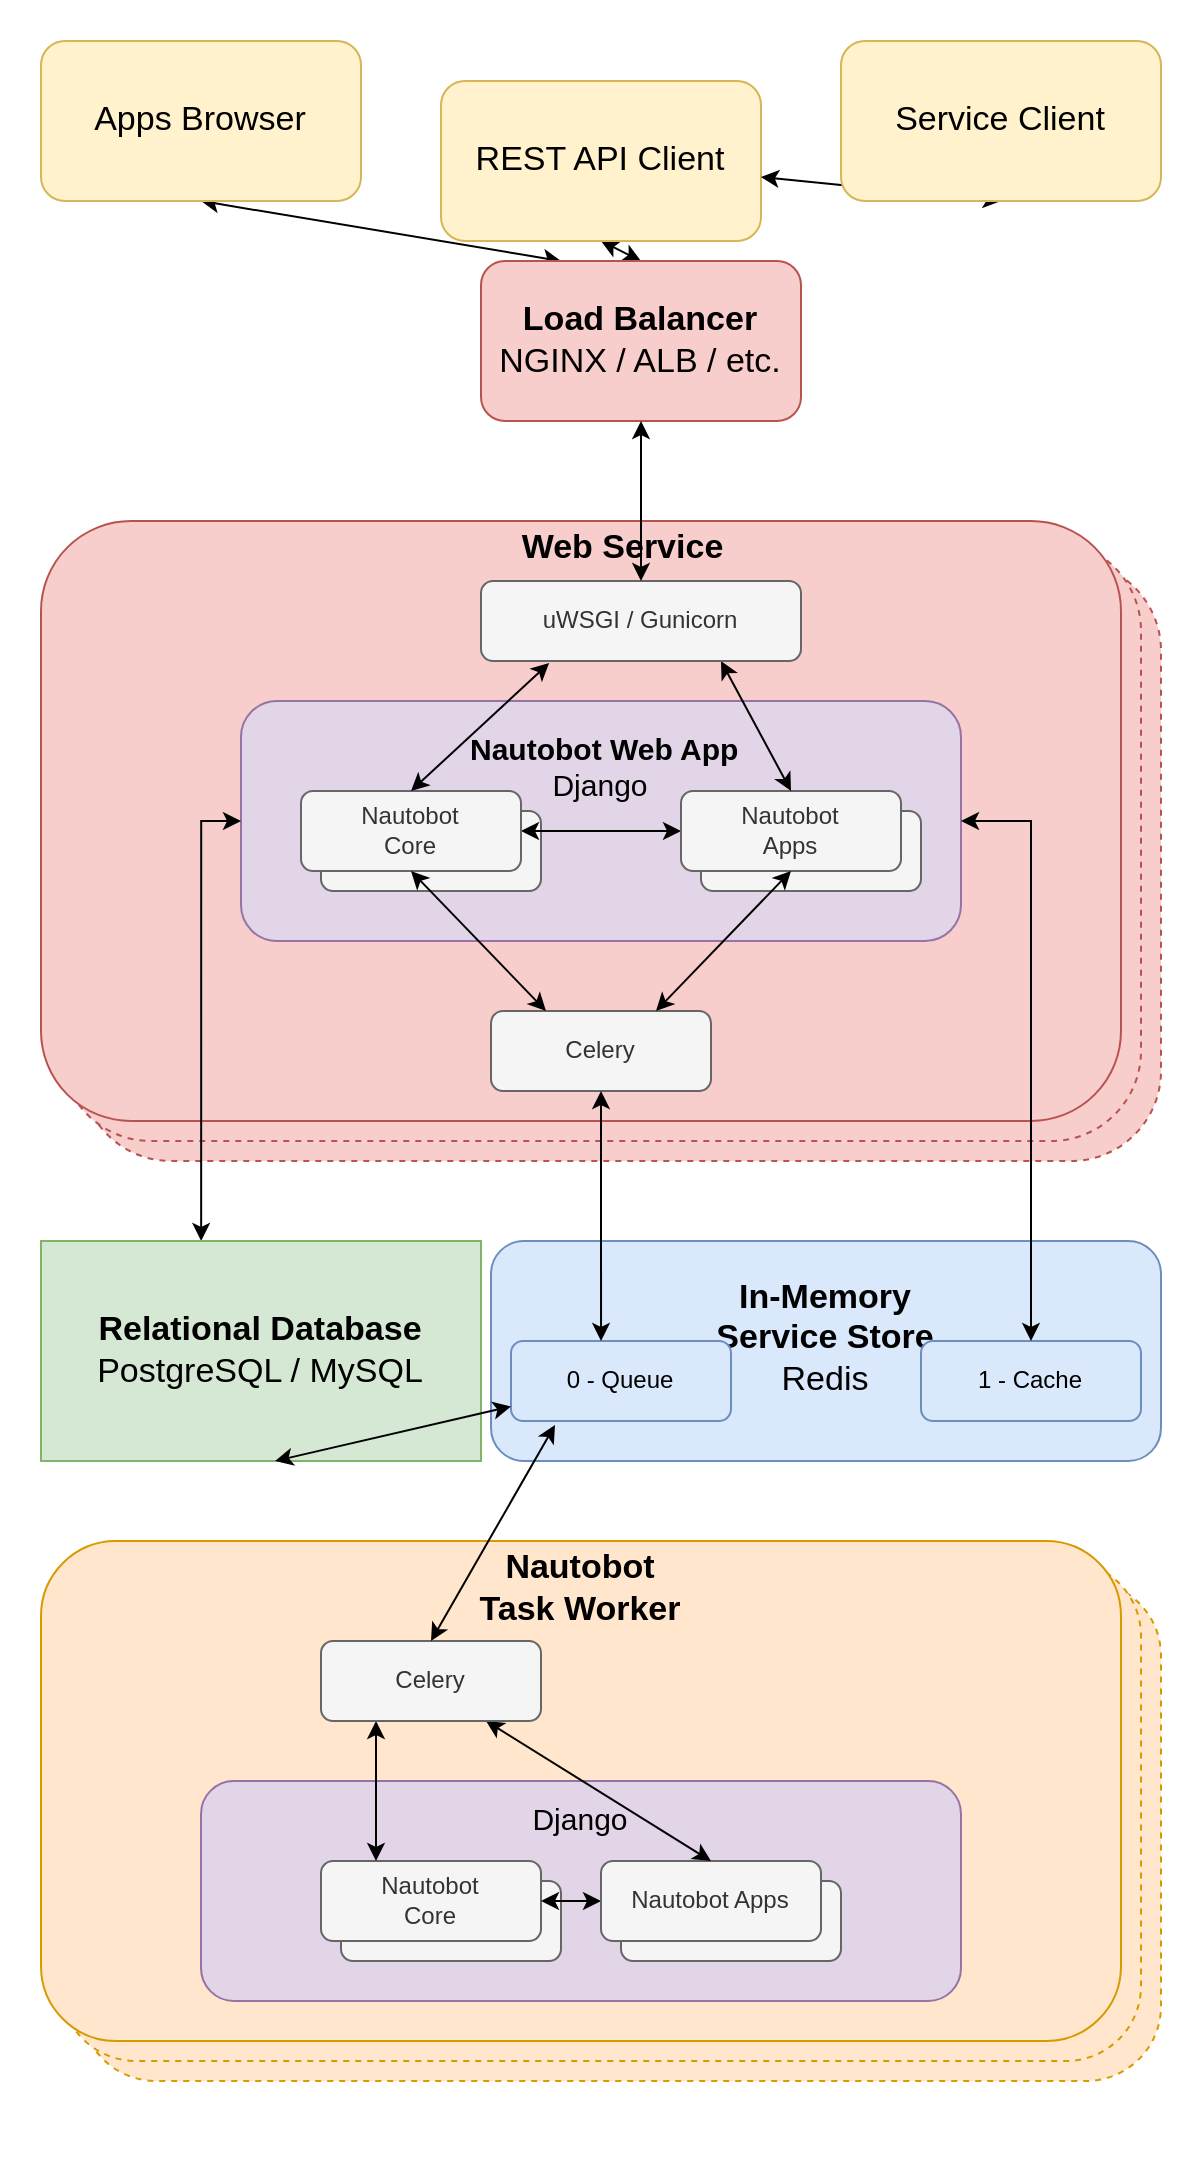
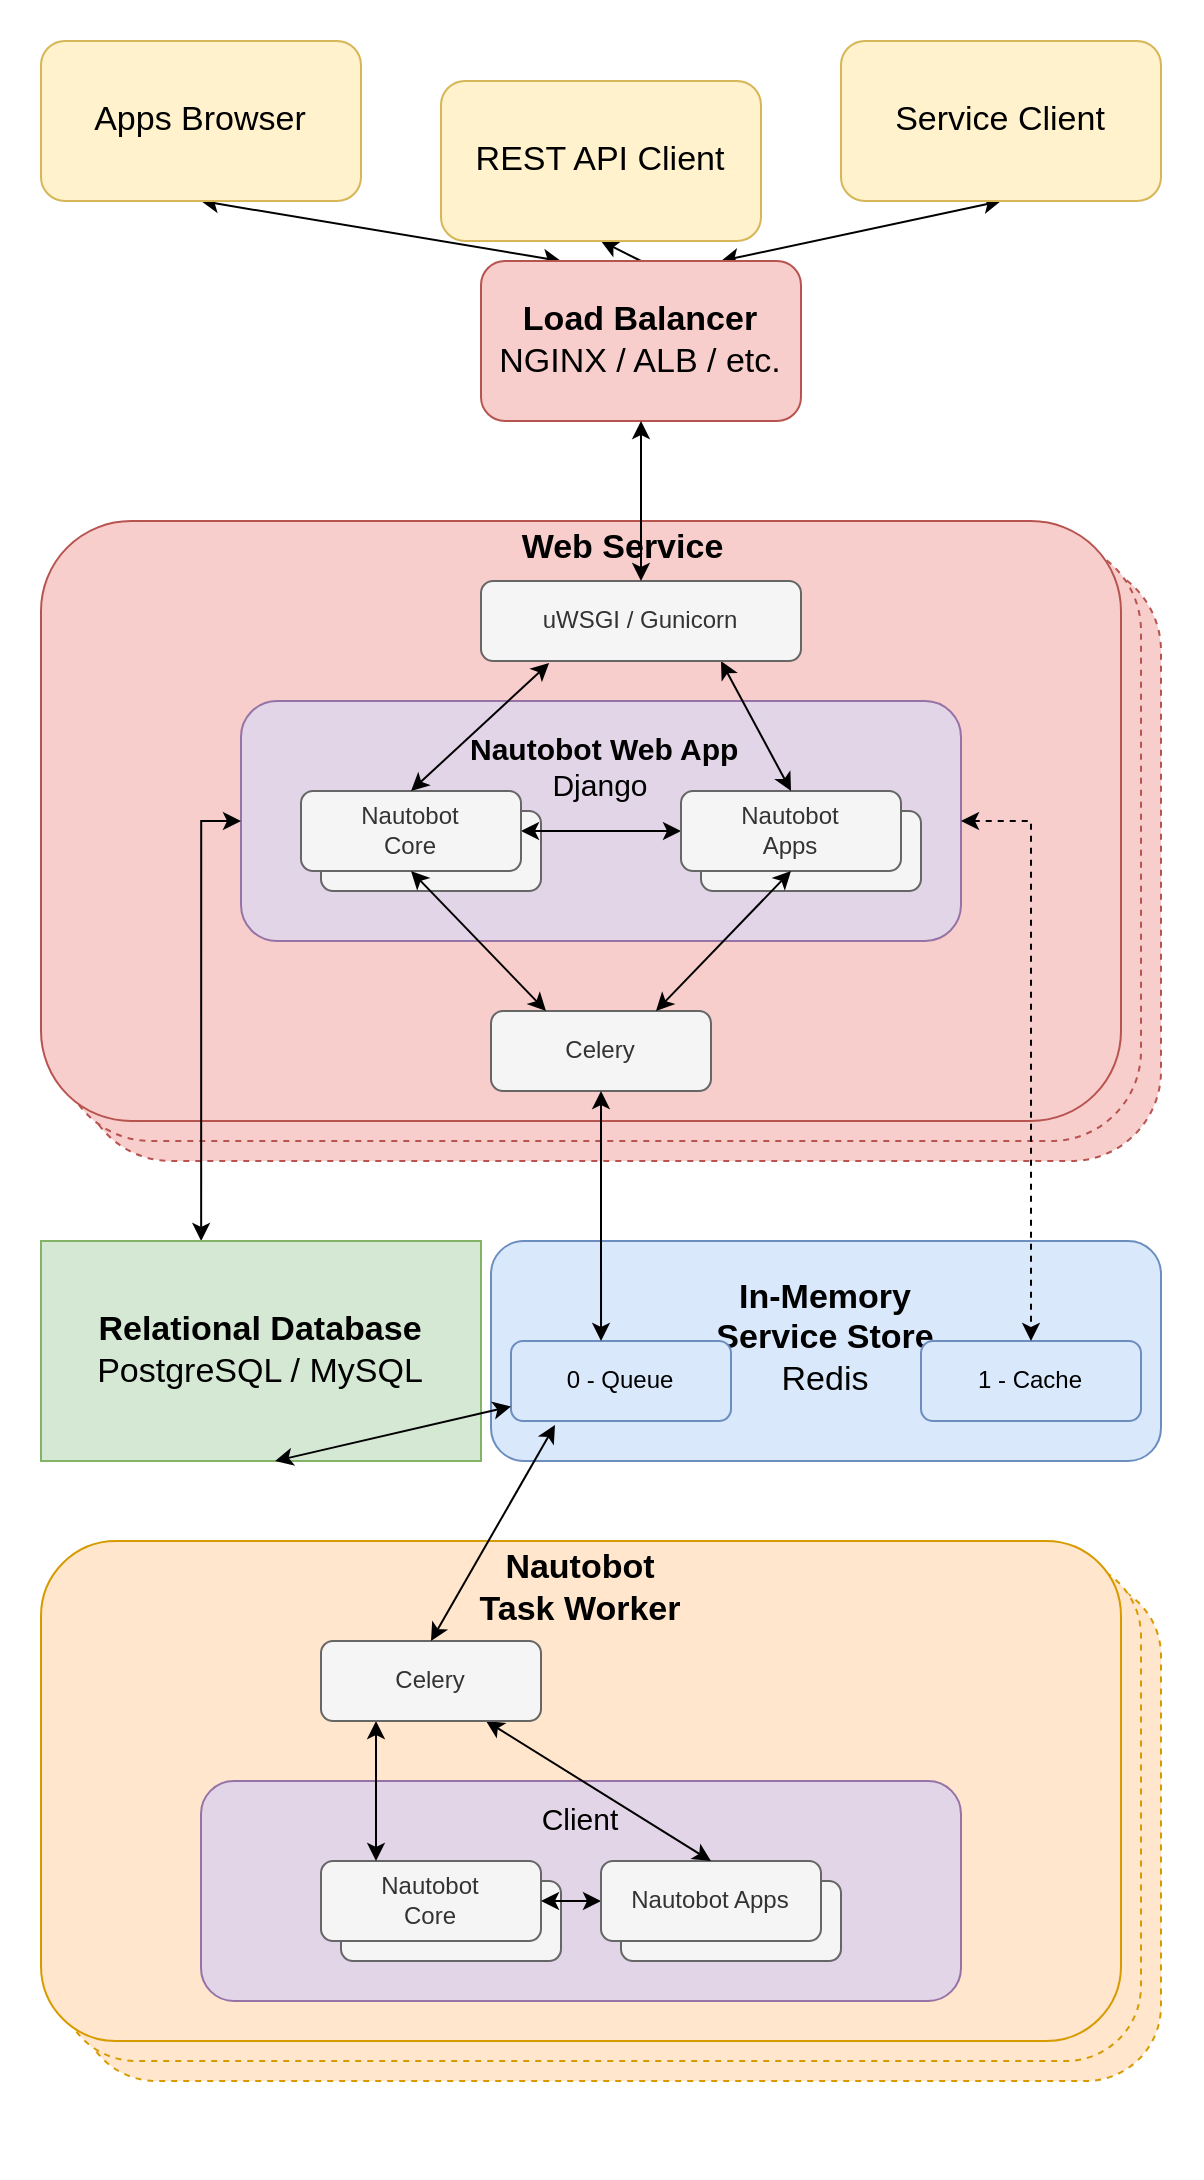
(809, 182) -> (861, 231)
(628, 254) -> (633, 257)
(1031, 1048) -> (1031, 1048)
(581, 1891) -> (581, 1891)
